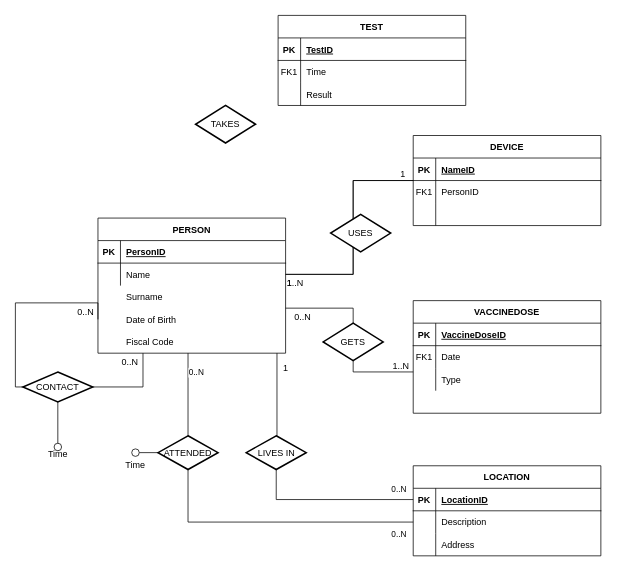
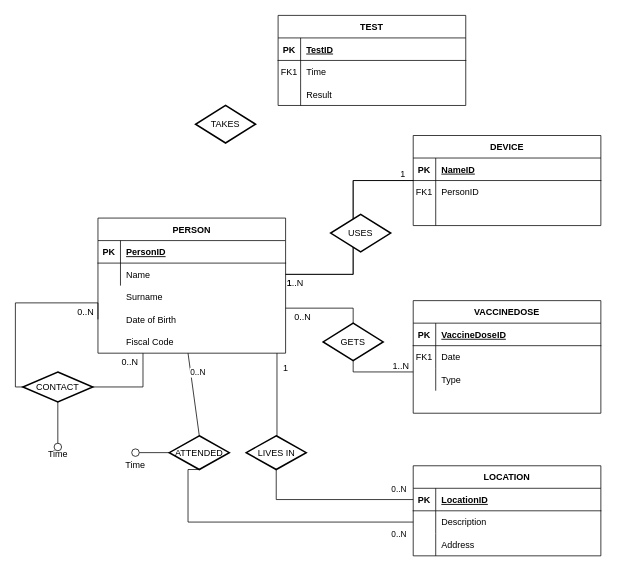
(188, 452) -> (199, 452)
